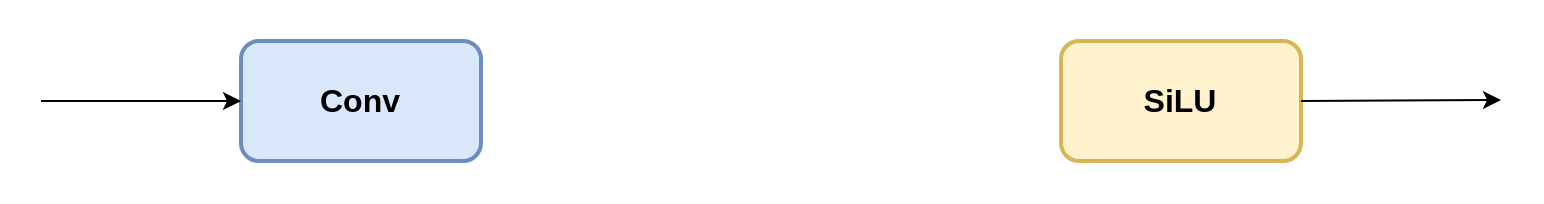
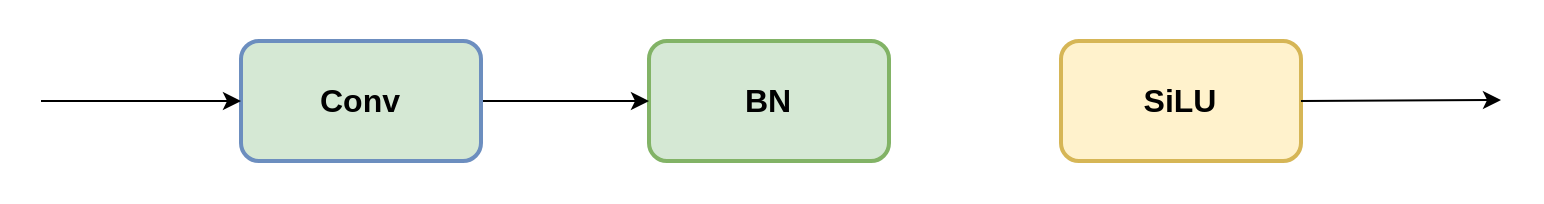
(361, 101) -> (361, 101)
none -> (558, 101)
none -> (769, 101)
